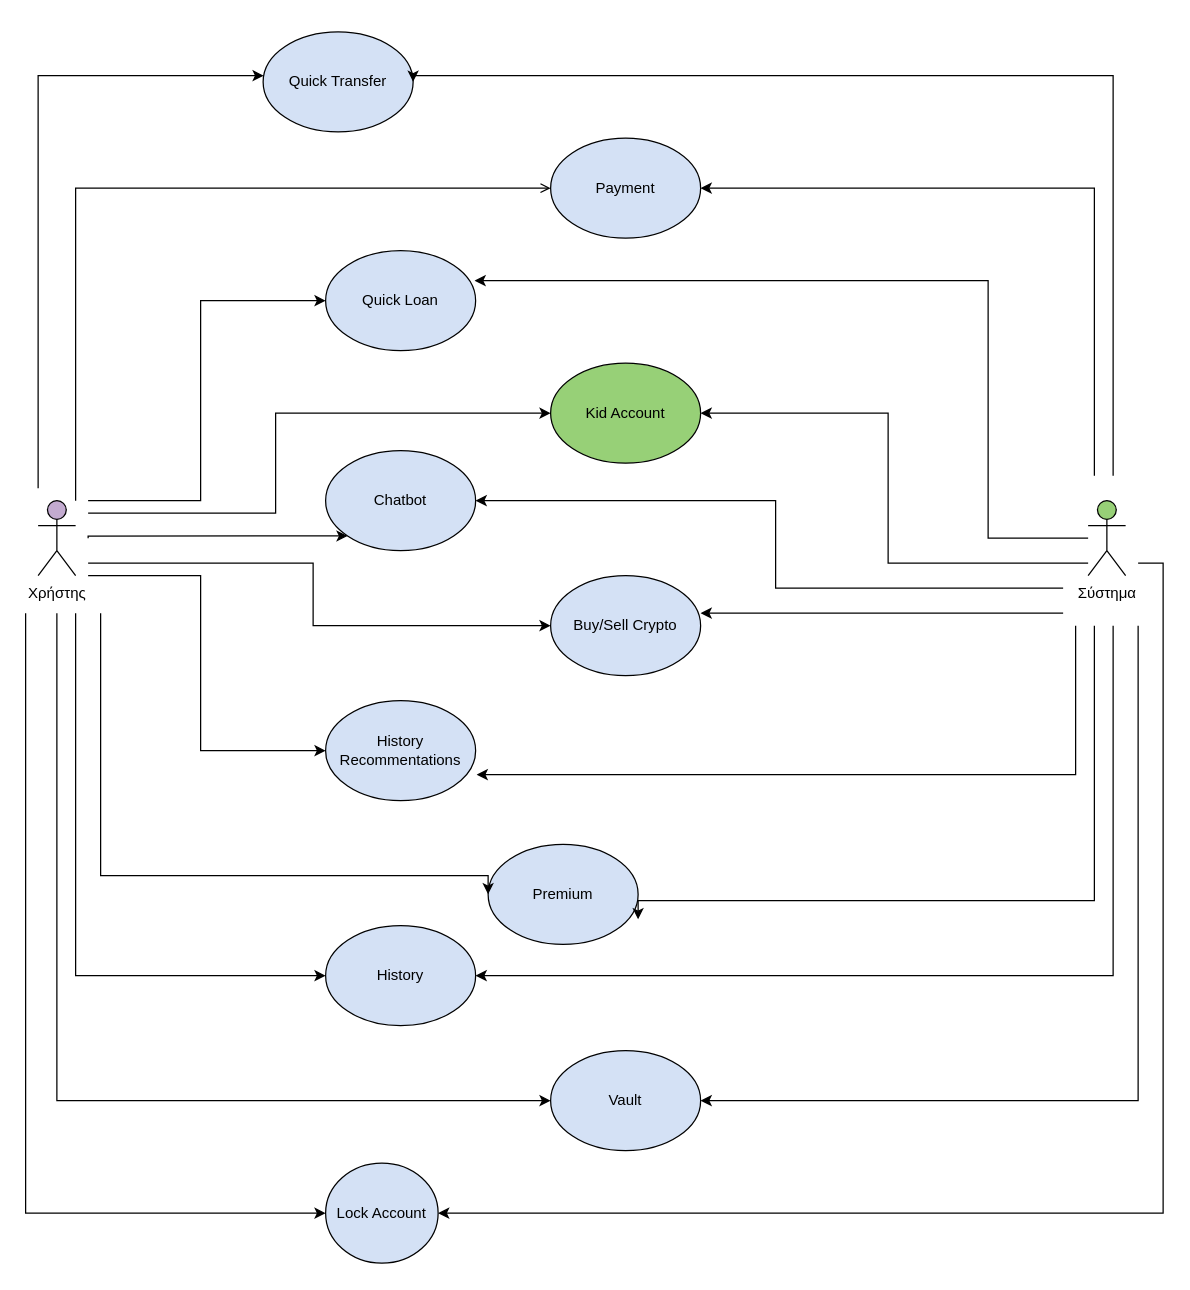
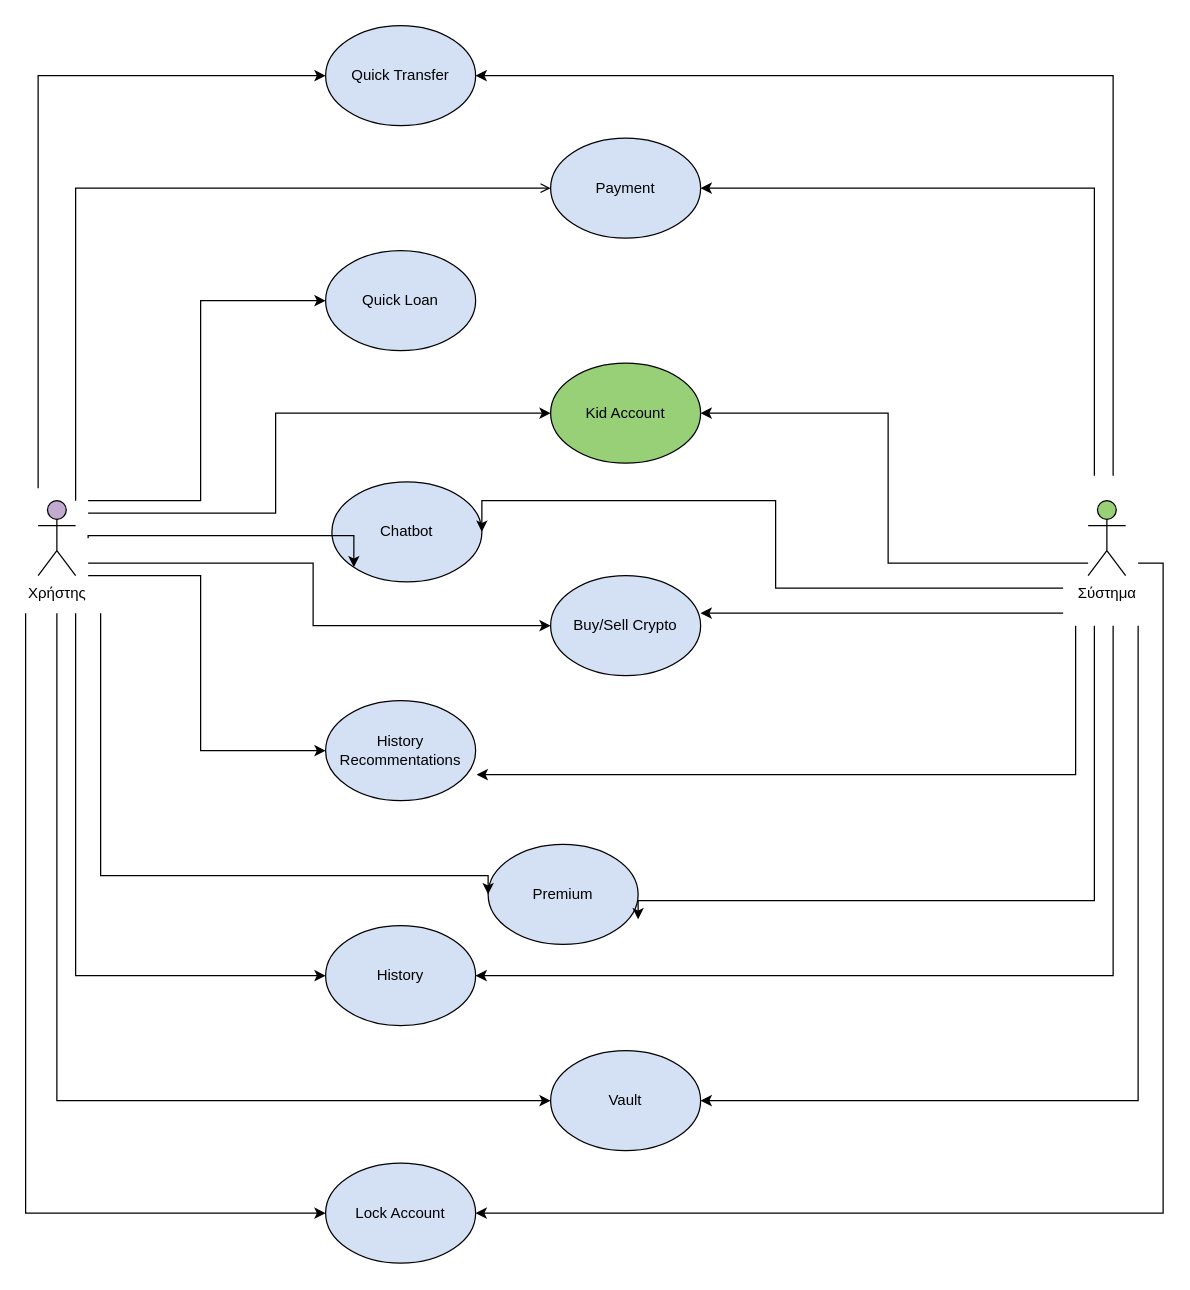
(338, 82) -> (401, 76)
(914, 281) -> none
(401, 501) -> (407, 532)
(382, 1213) -> (401, 1213)
